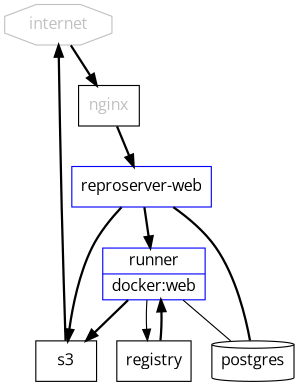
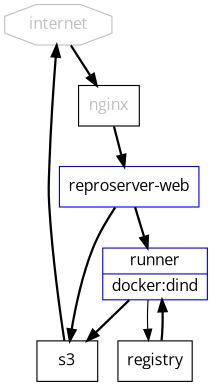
(154, 286) -> (155, 286)
(253, 361) -> none
